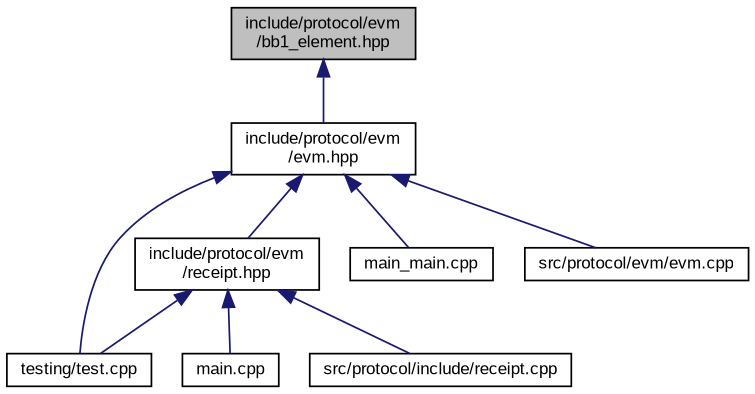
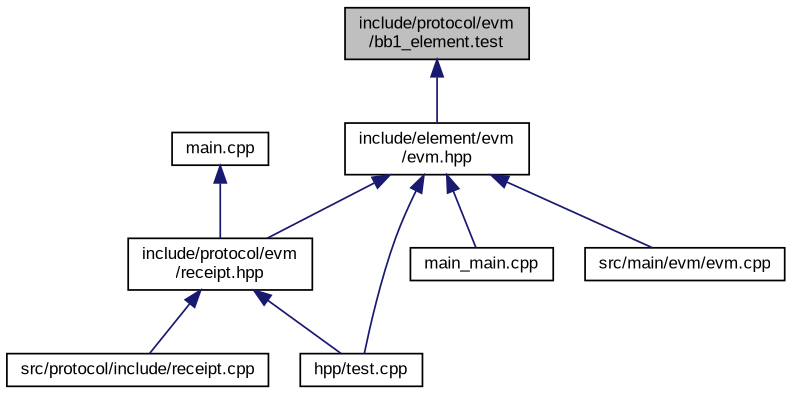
(324, 34) -> (437, 34)
(324, 149) -> (437, 149)
(637, 264) -> (685, 264)
(229, 330) -> (220, 211)
(79, 370) -> (361, 370)
